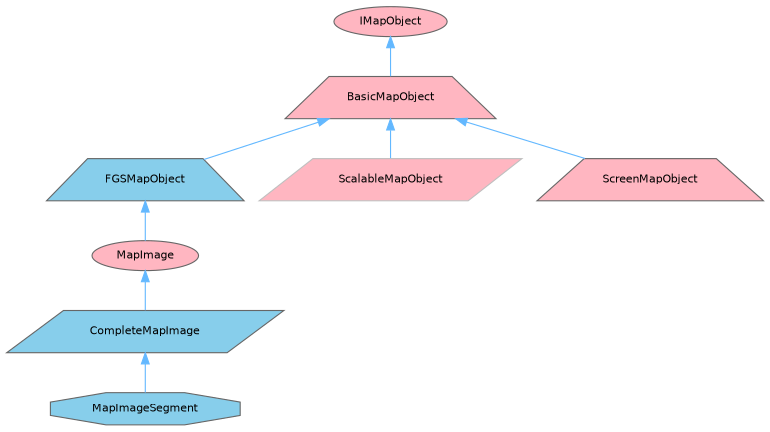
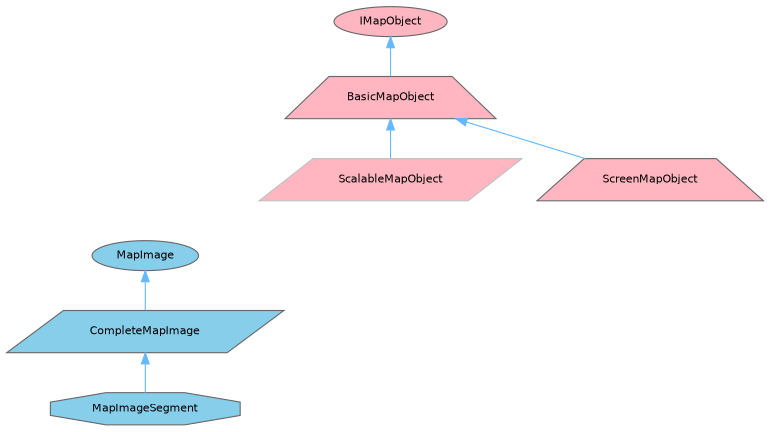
(145, 180) -> none
(145, 256) -> (145, 256)
